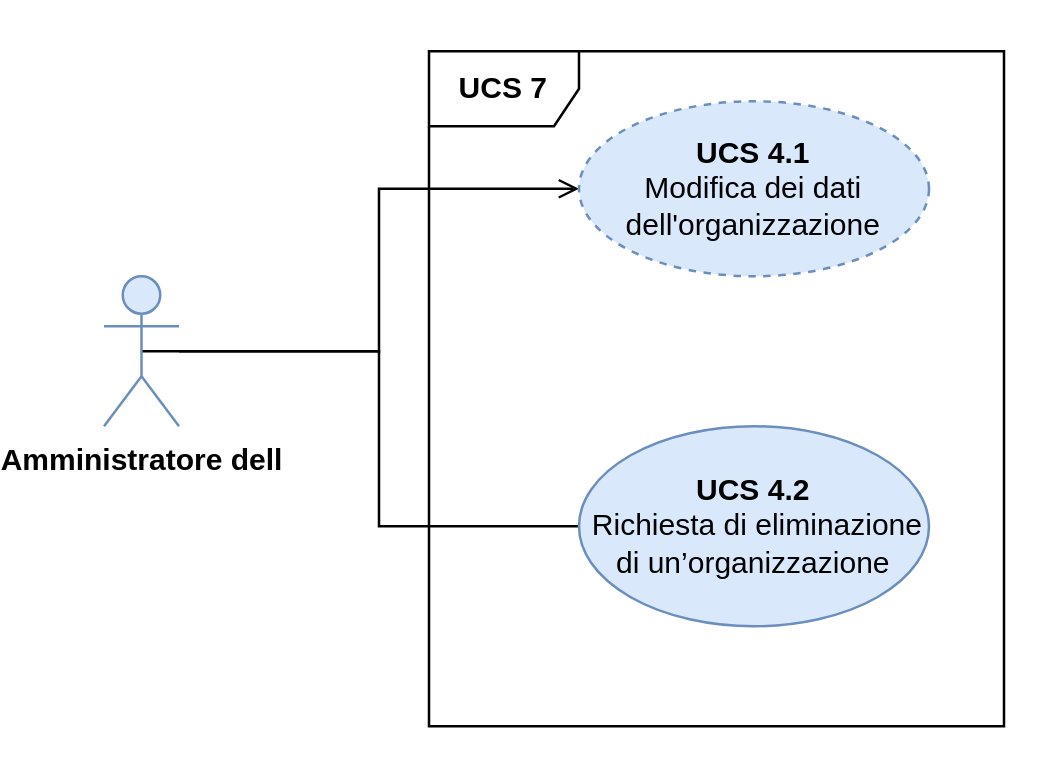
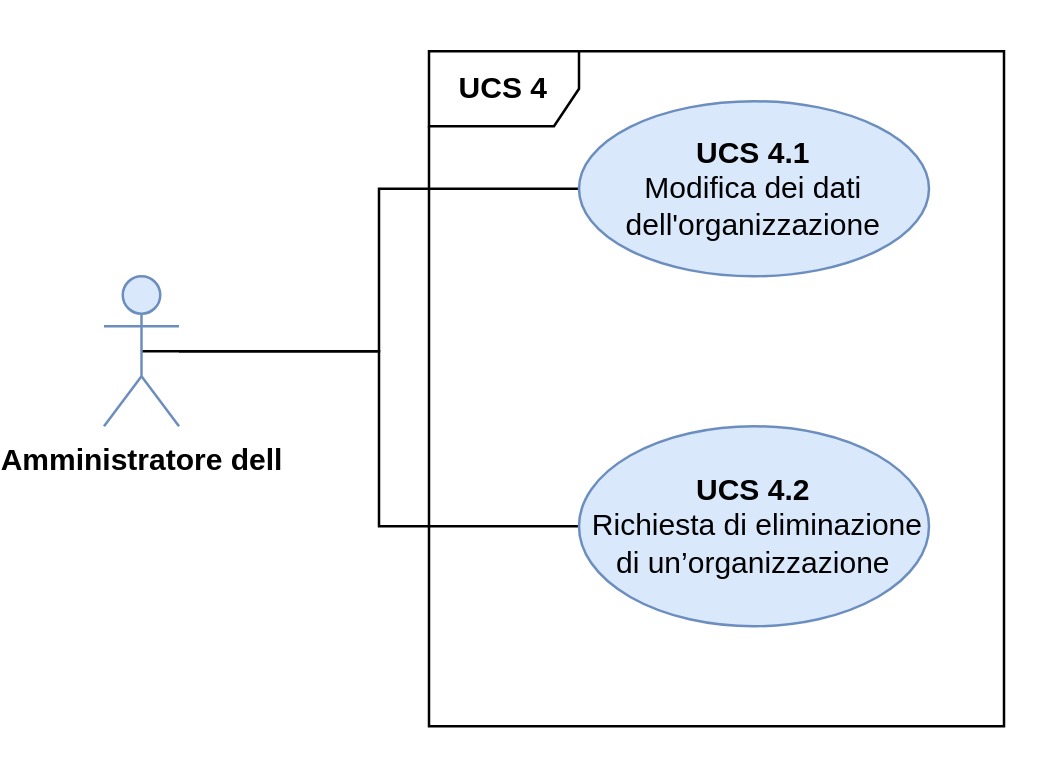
(504, 89) -> (504, 89)
(569, 189) -> (571, 189)
(754, 189) -> (754, 189)
